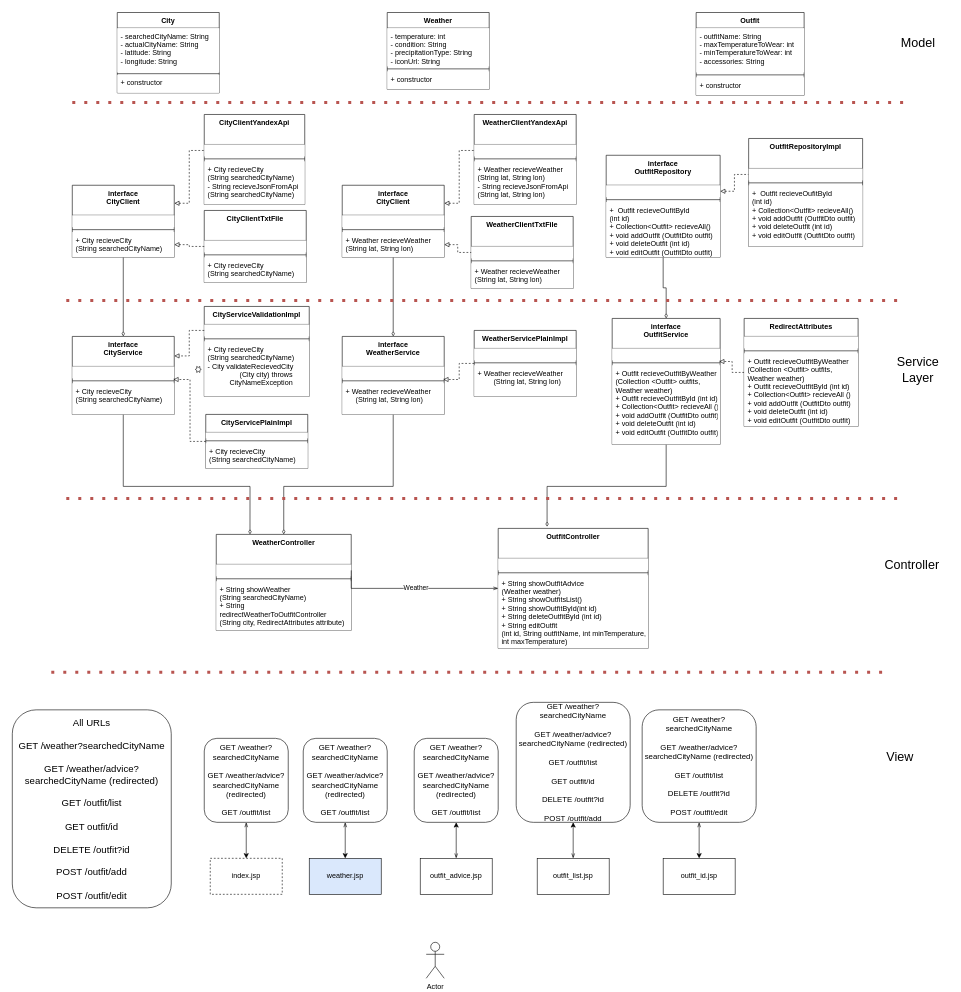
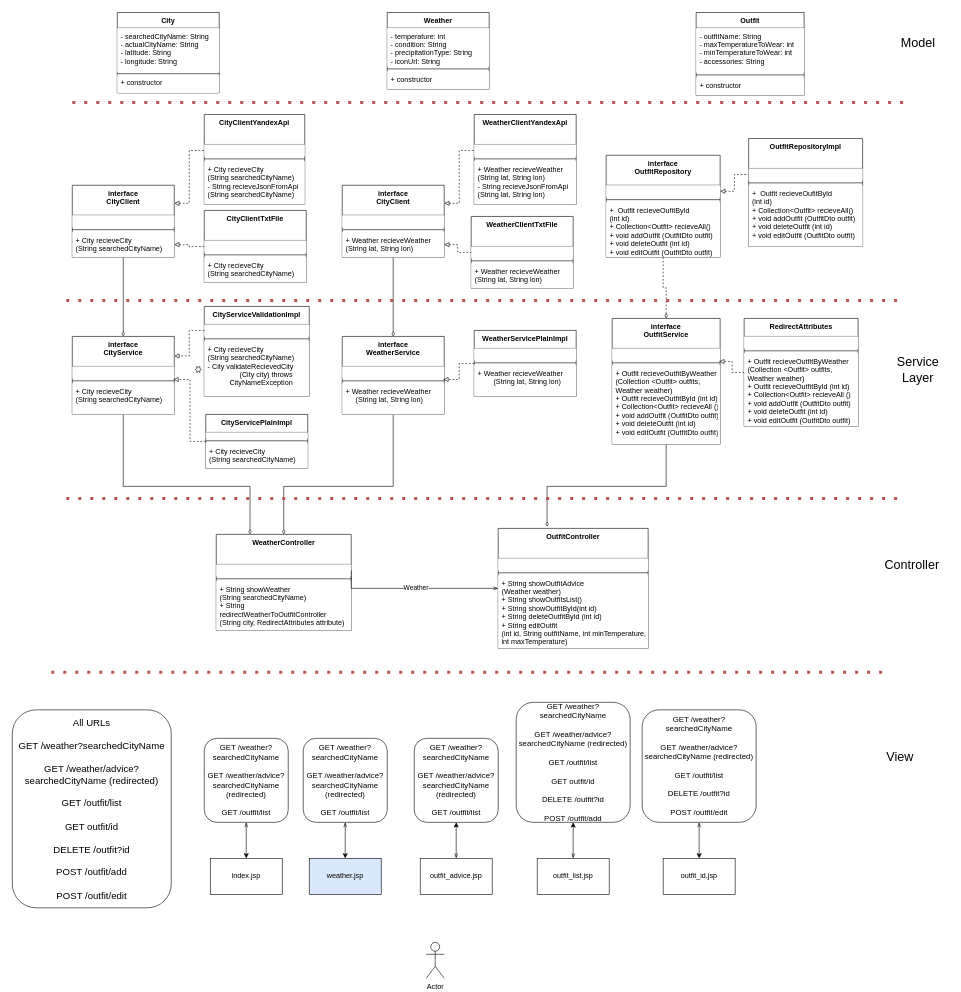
(663, 287) -> (663, 287)
(246, 876) -> (246, 876)
